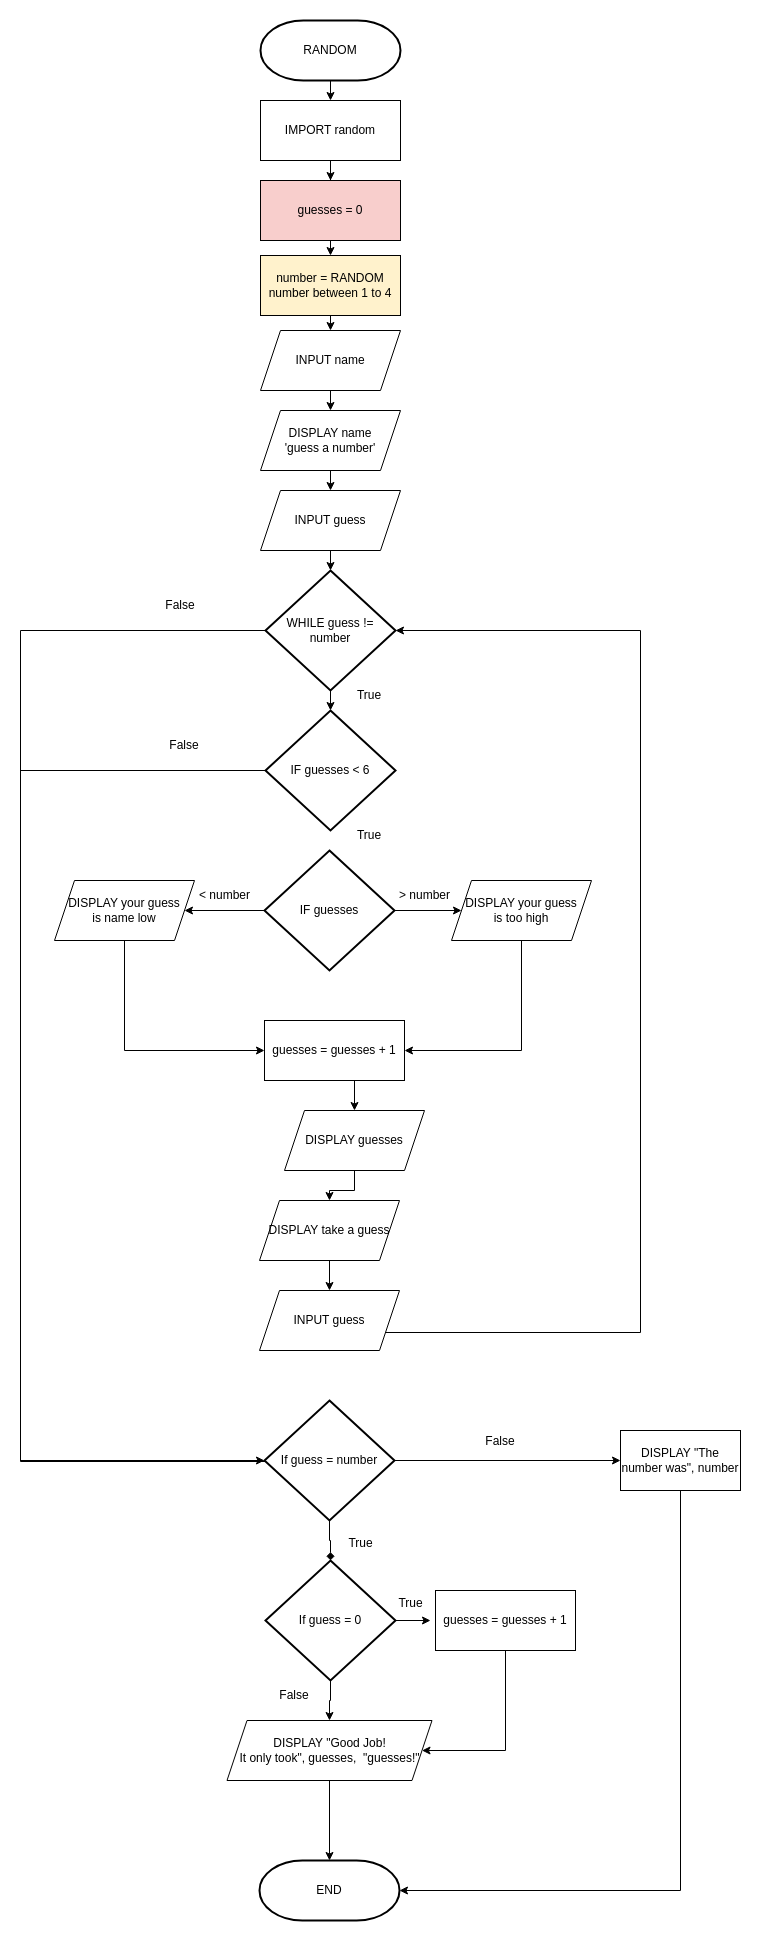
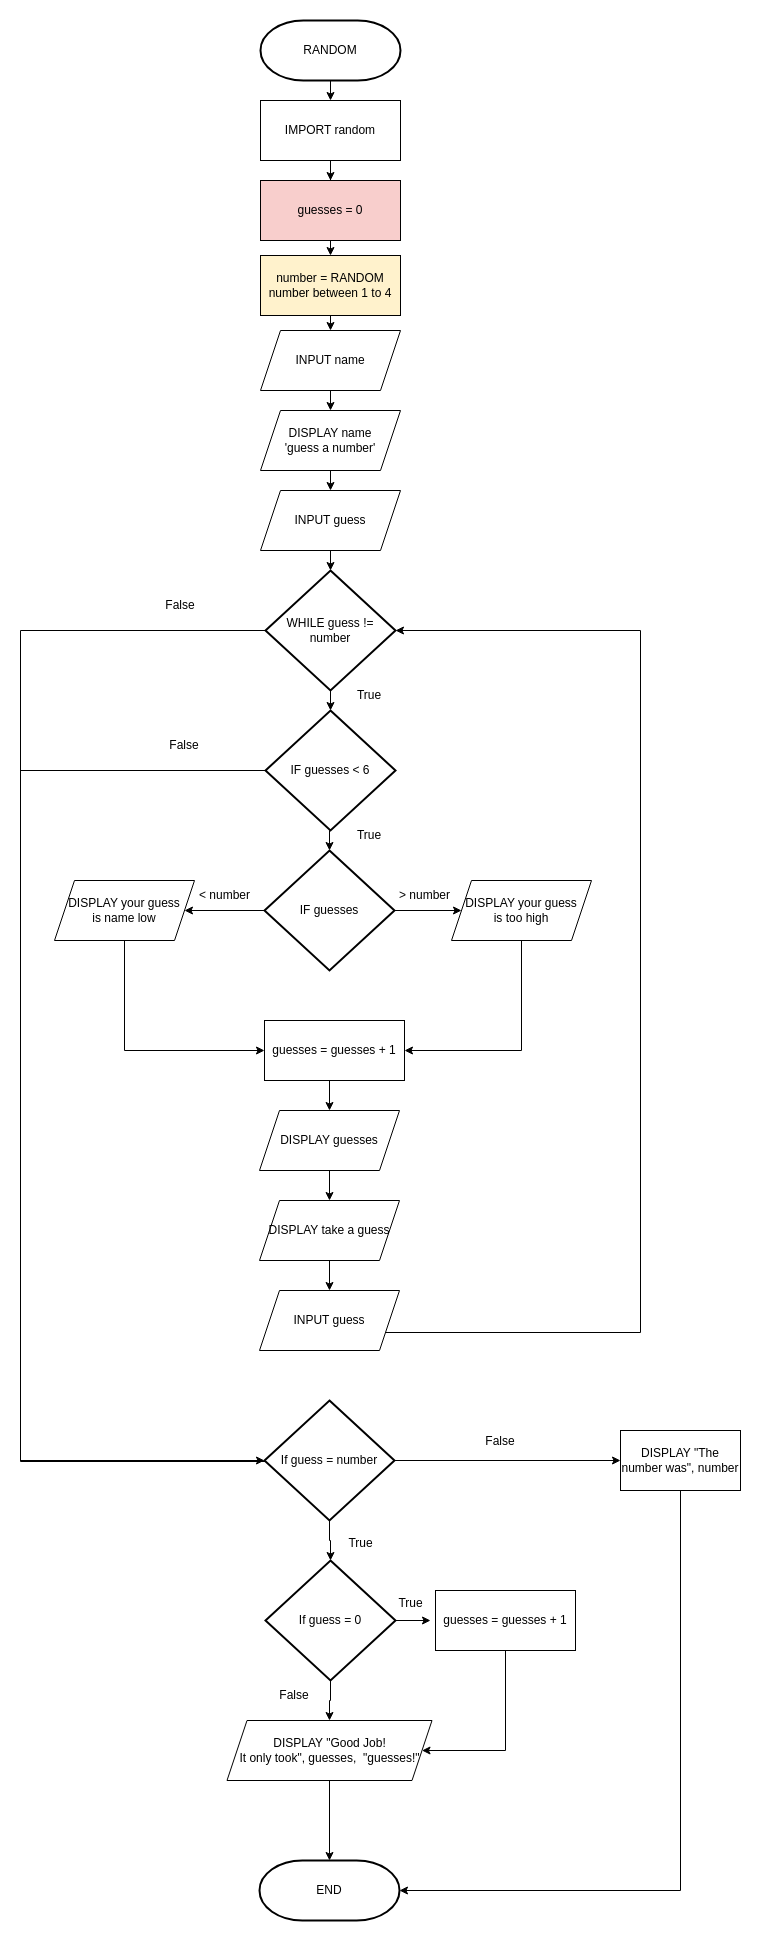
none -> (330, 837)
(355, 1141) -> (330, 1141)
(331, 1552) -> (331, 1552)
